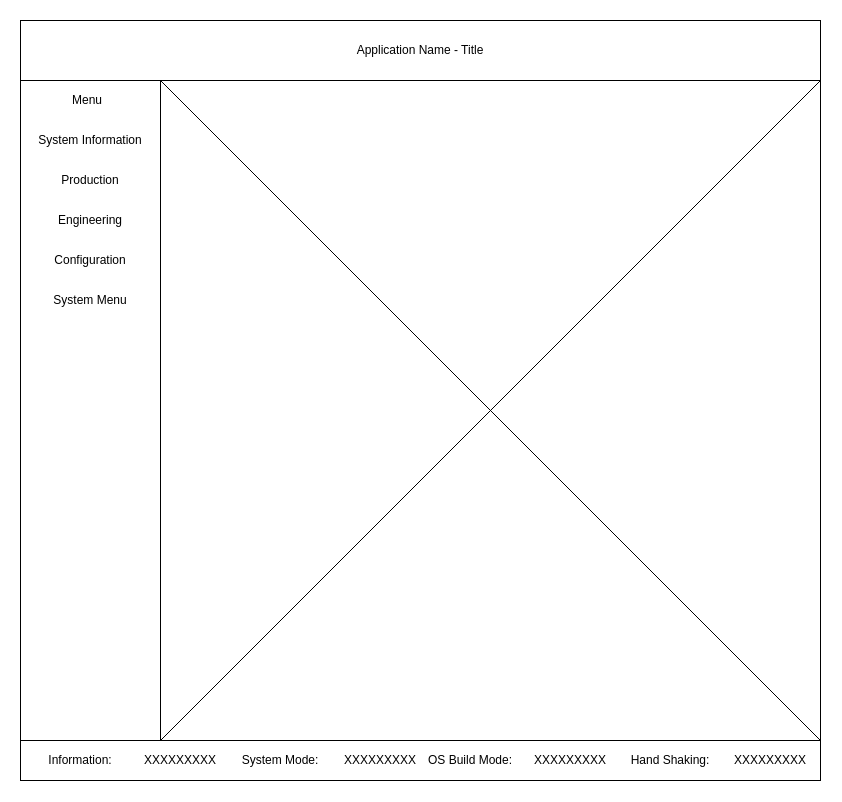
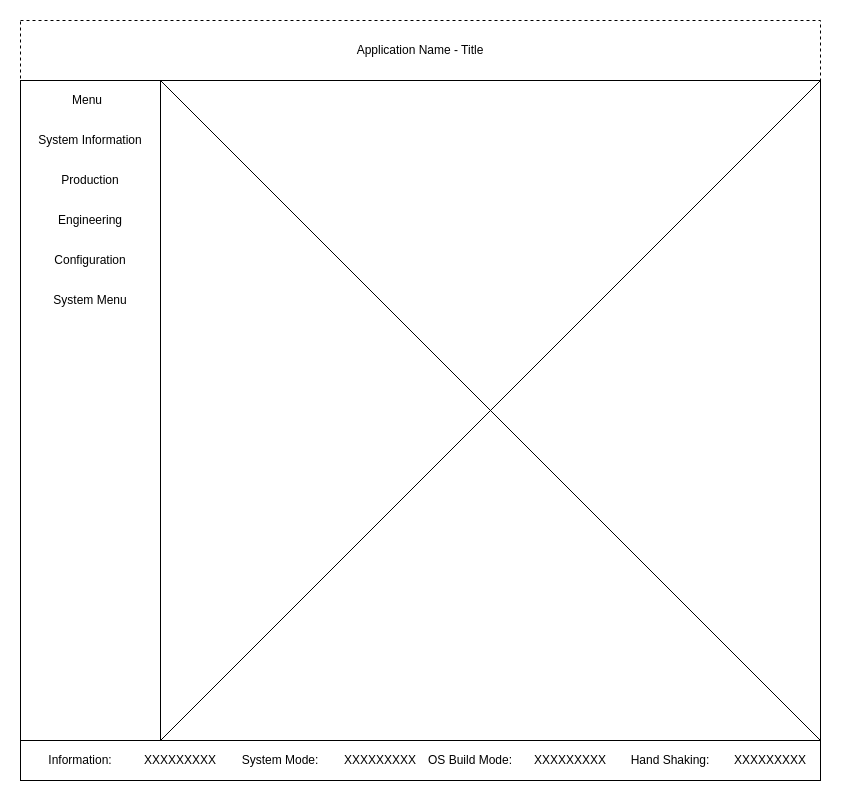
(421, 51) -> (421, 51)
